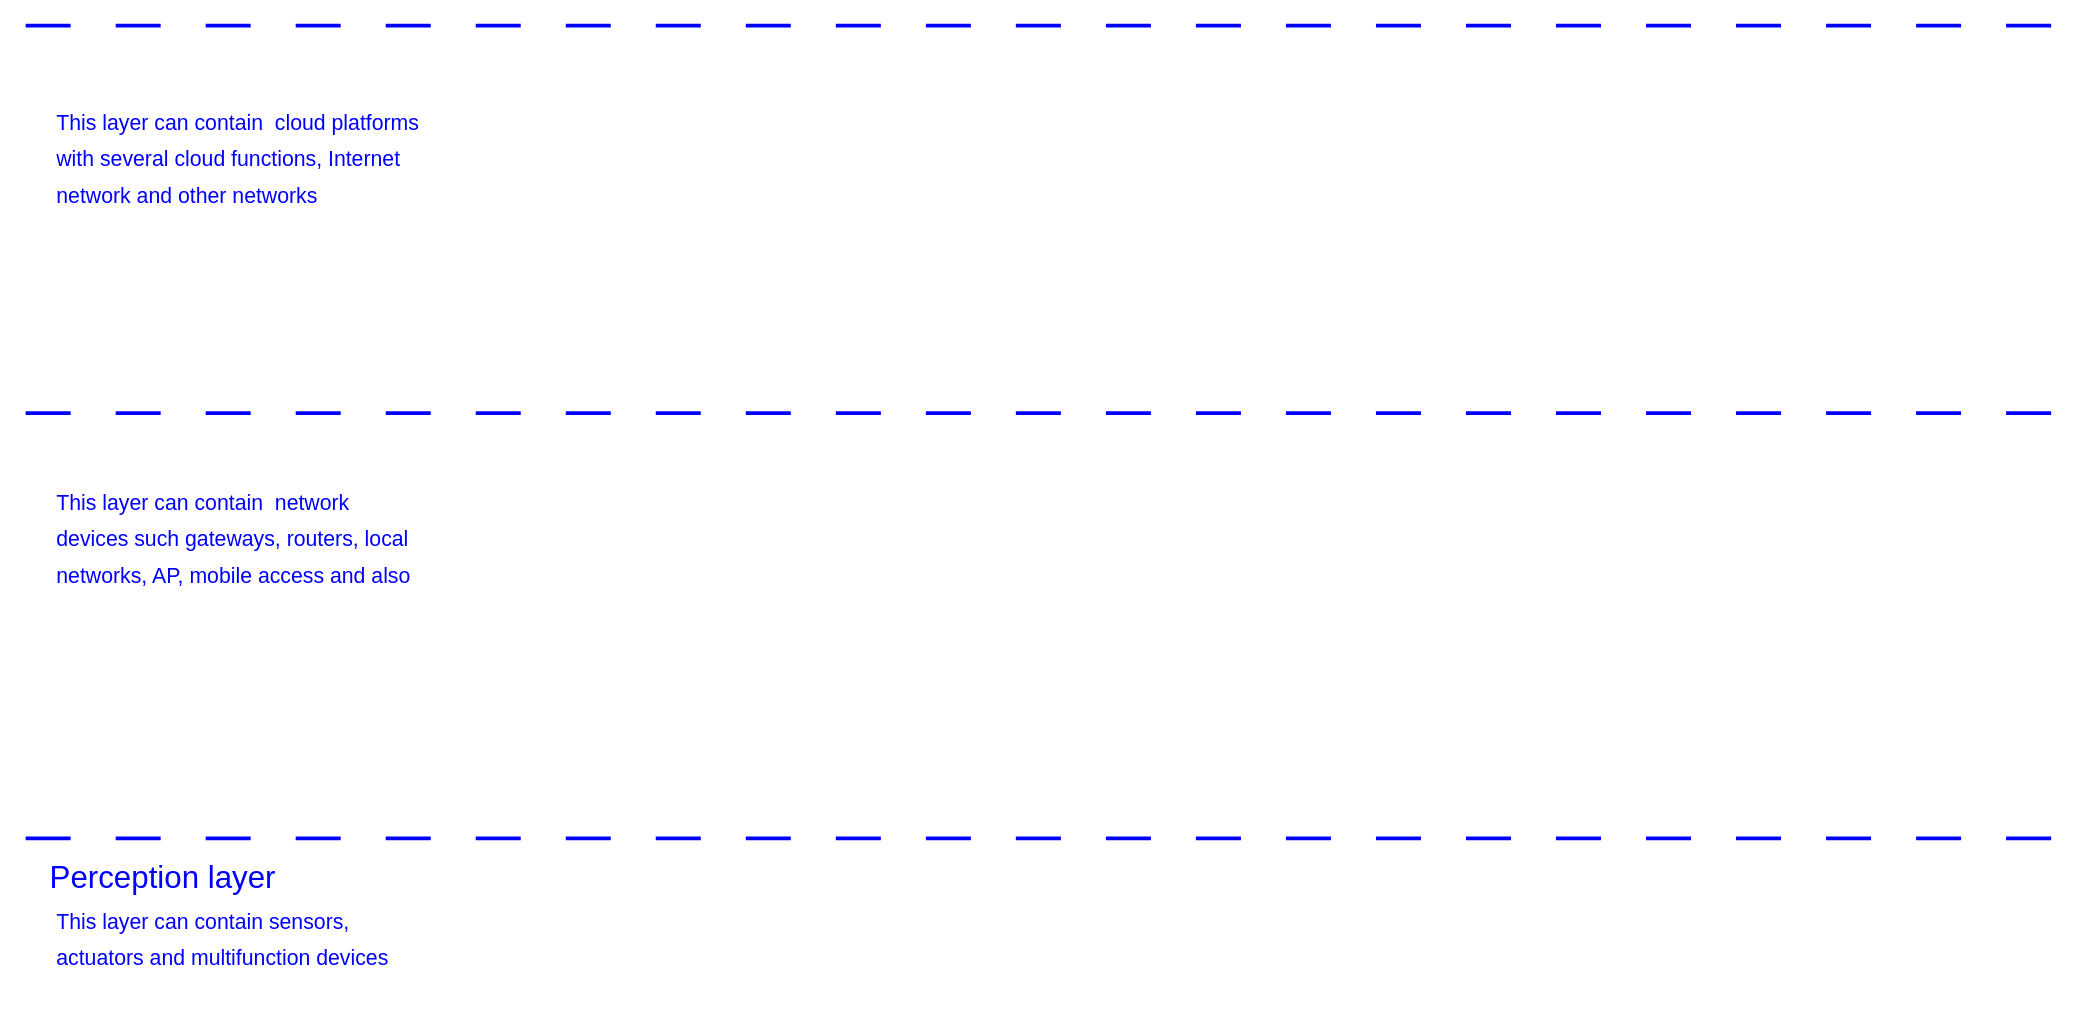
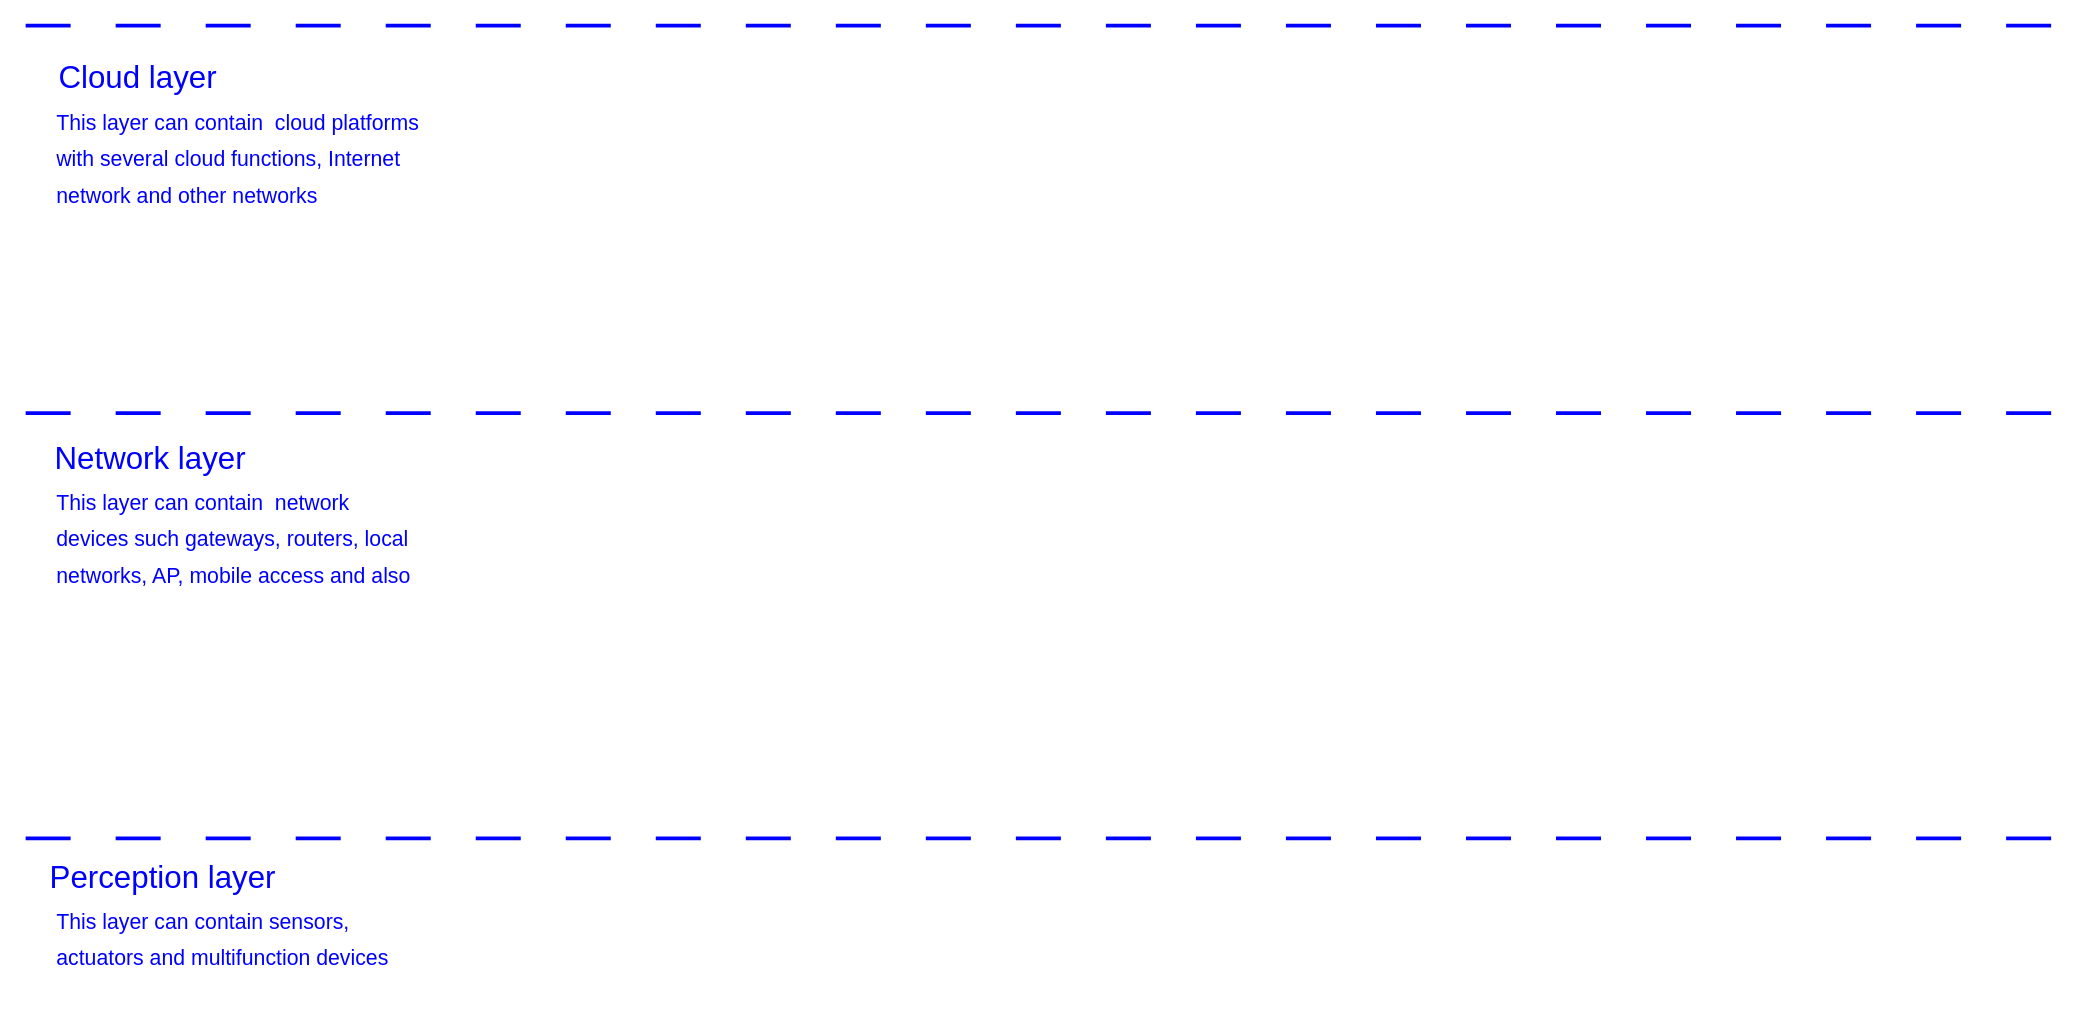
none -> (138, 76)
none -> (151, 457)
